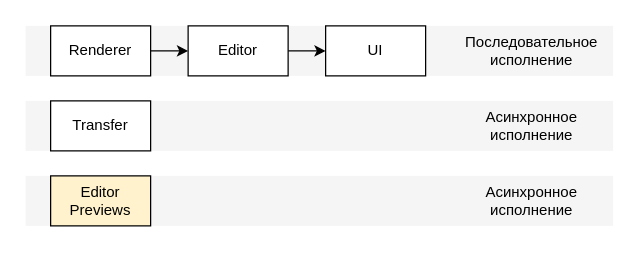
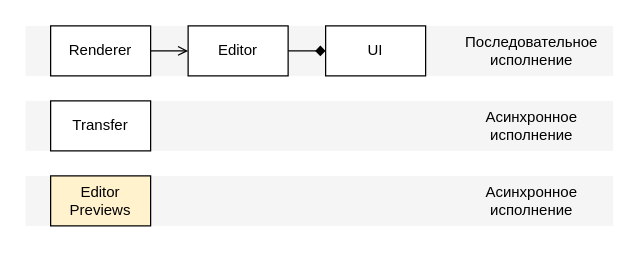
(178, 51) -> (180, 51)
(316, 51) -> (315, 51)
